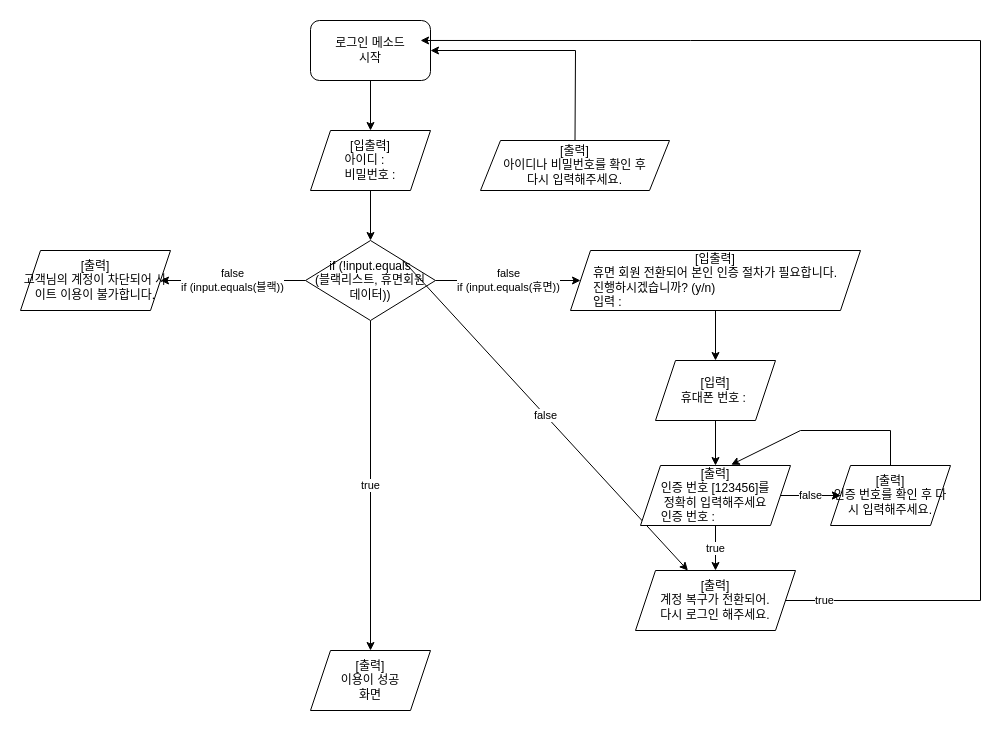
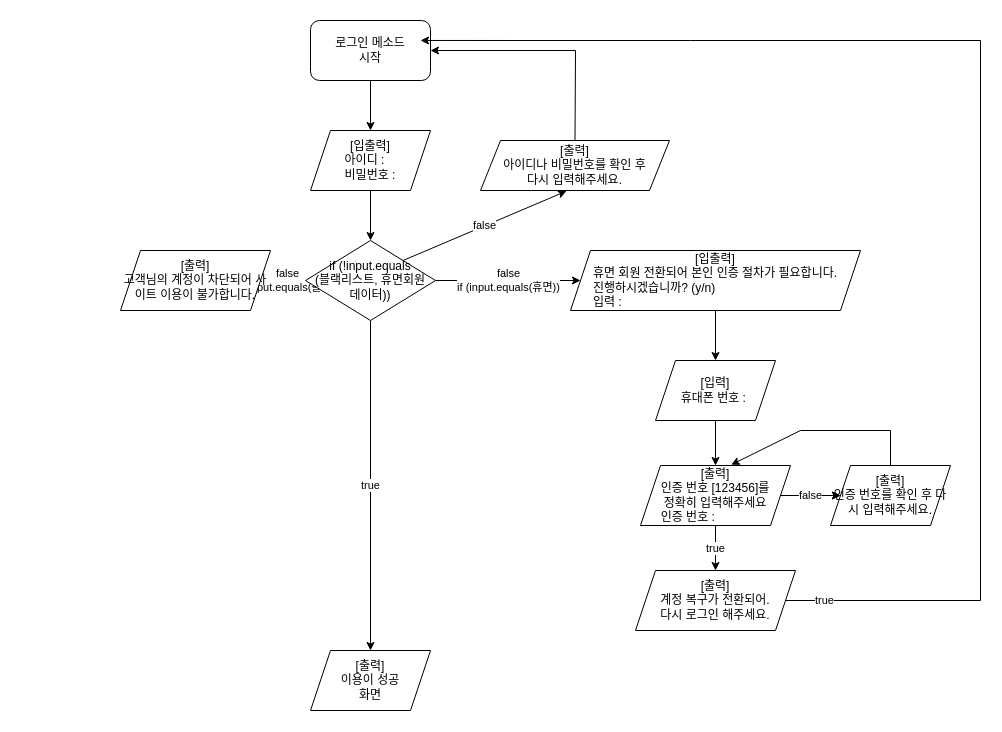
(96, 281) -> (196, 281)
(543, 413) -> (481, 227)
